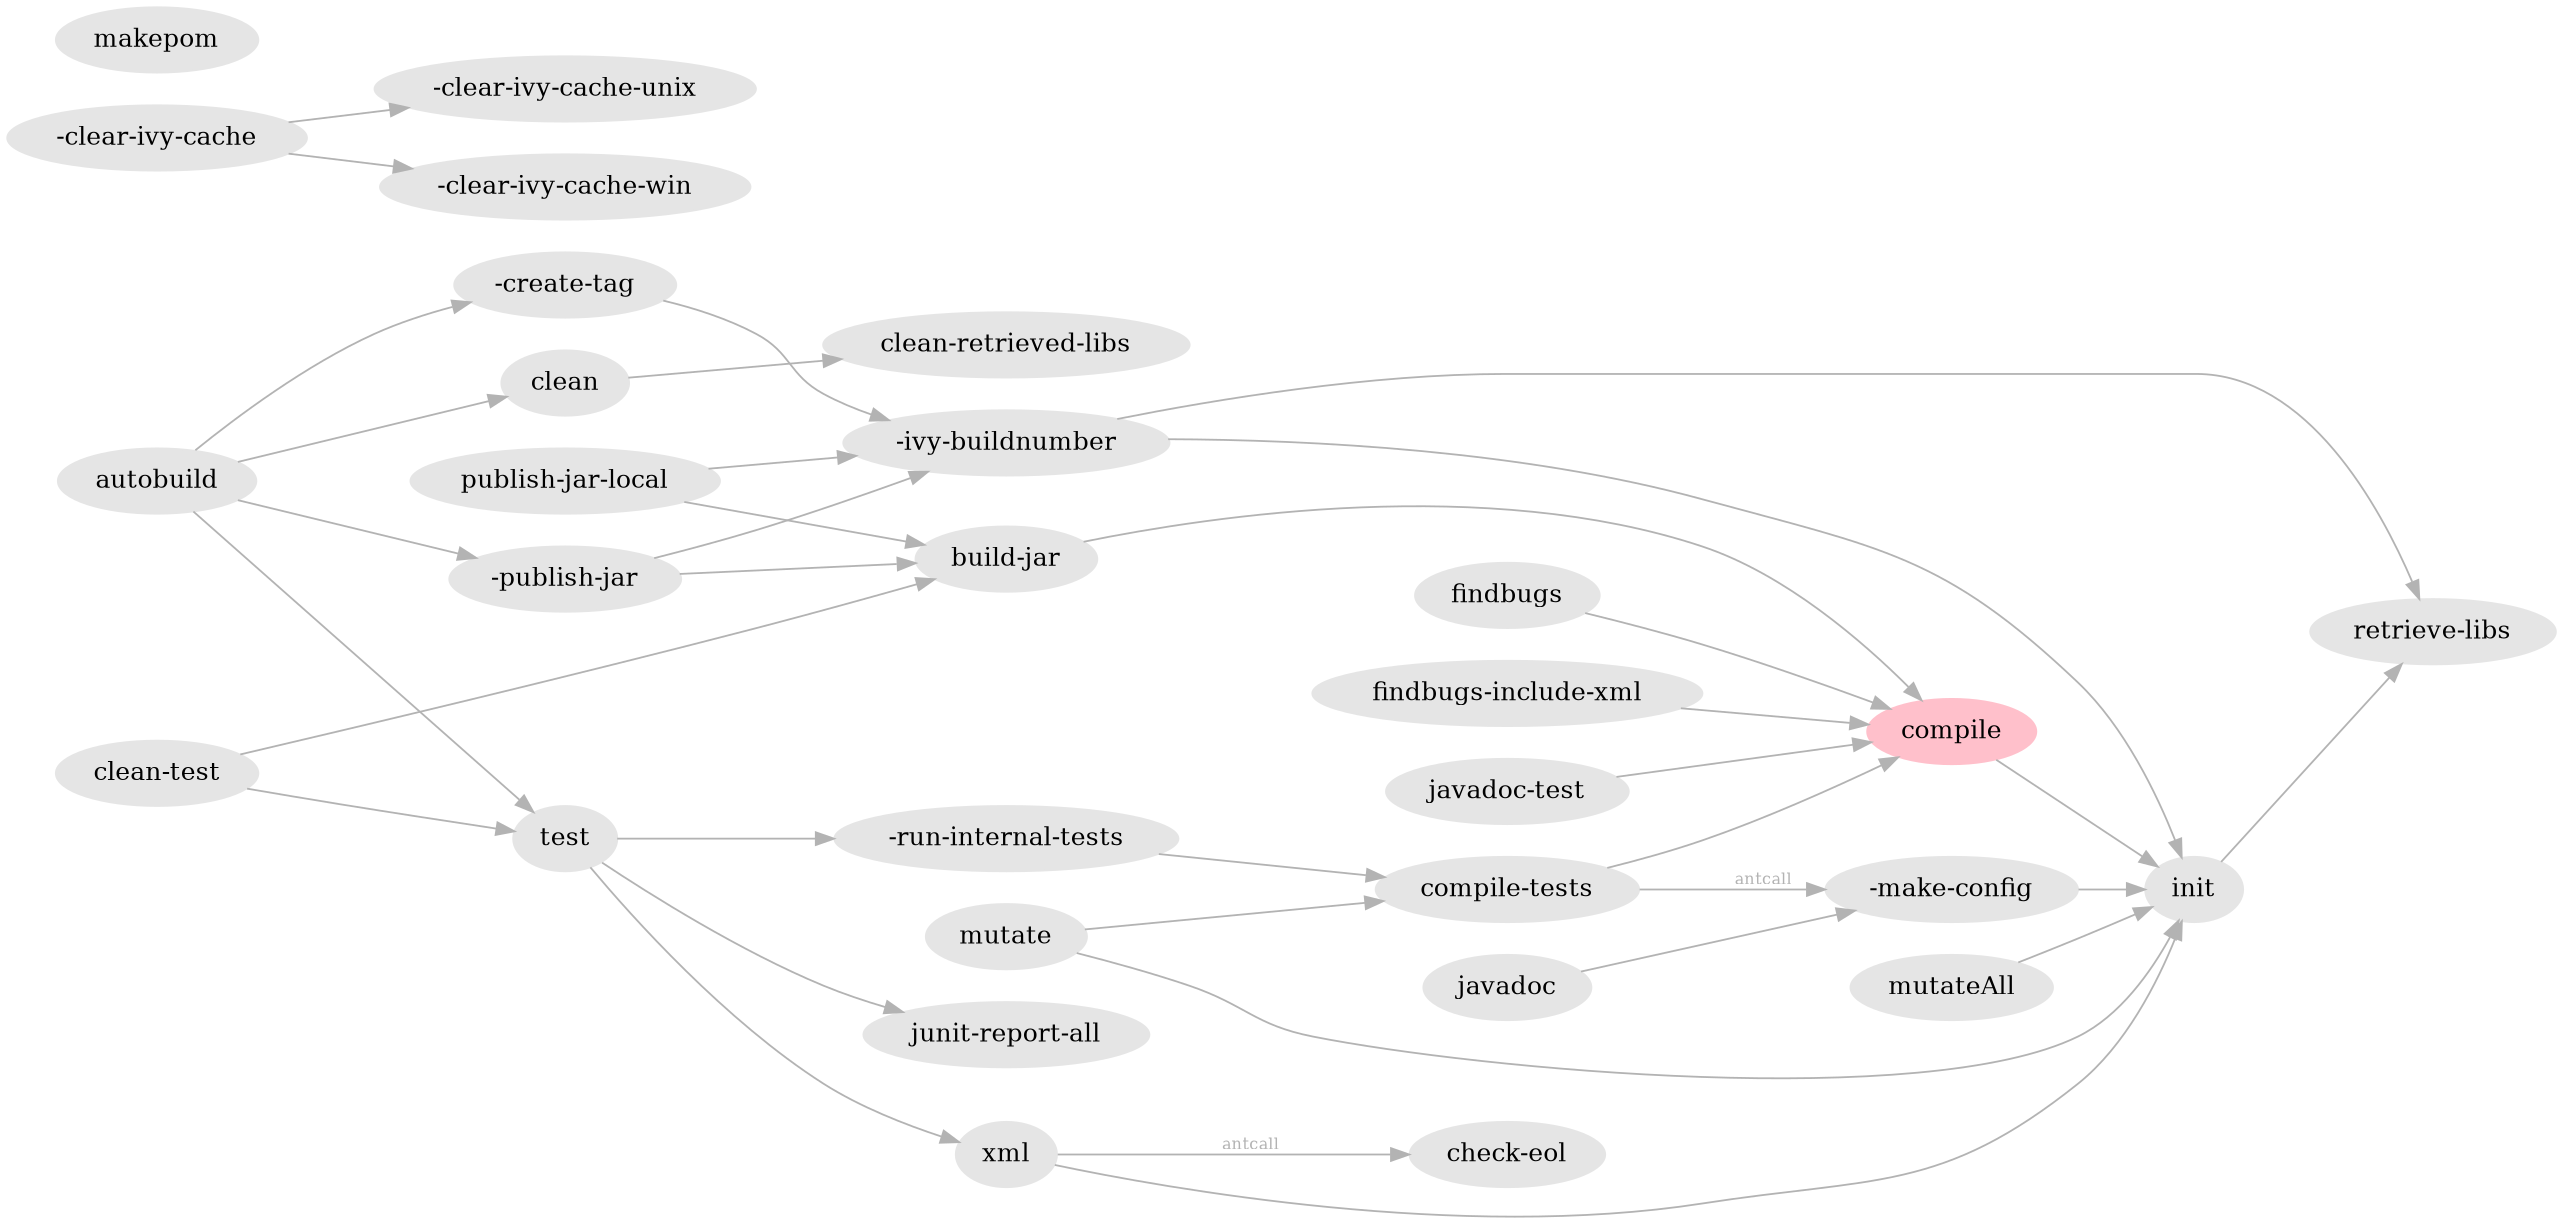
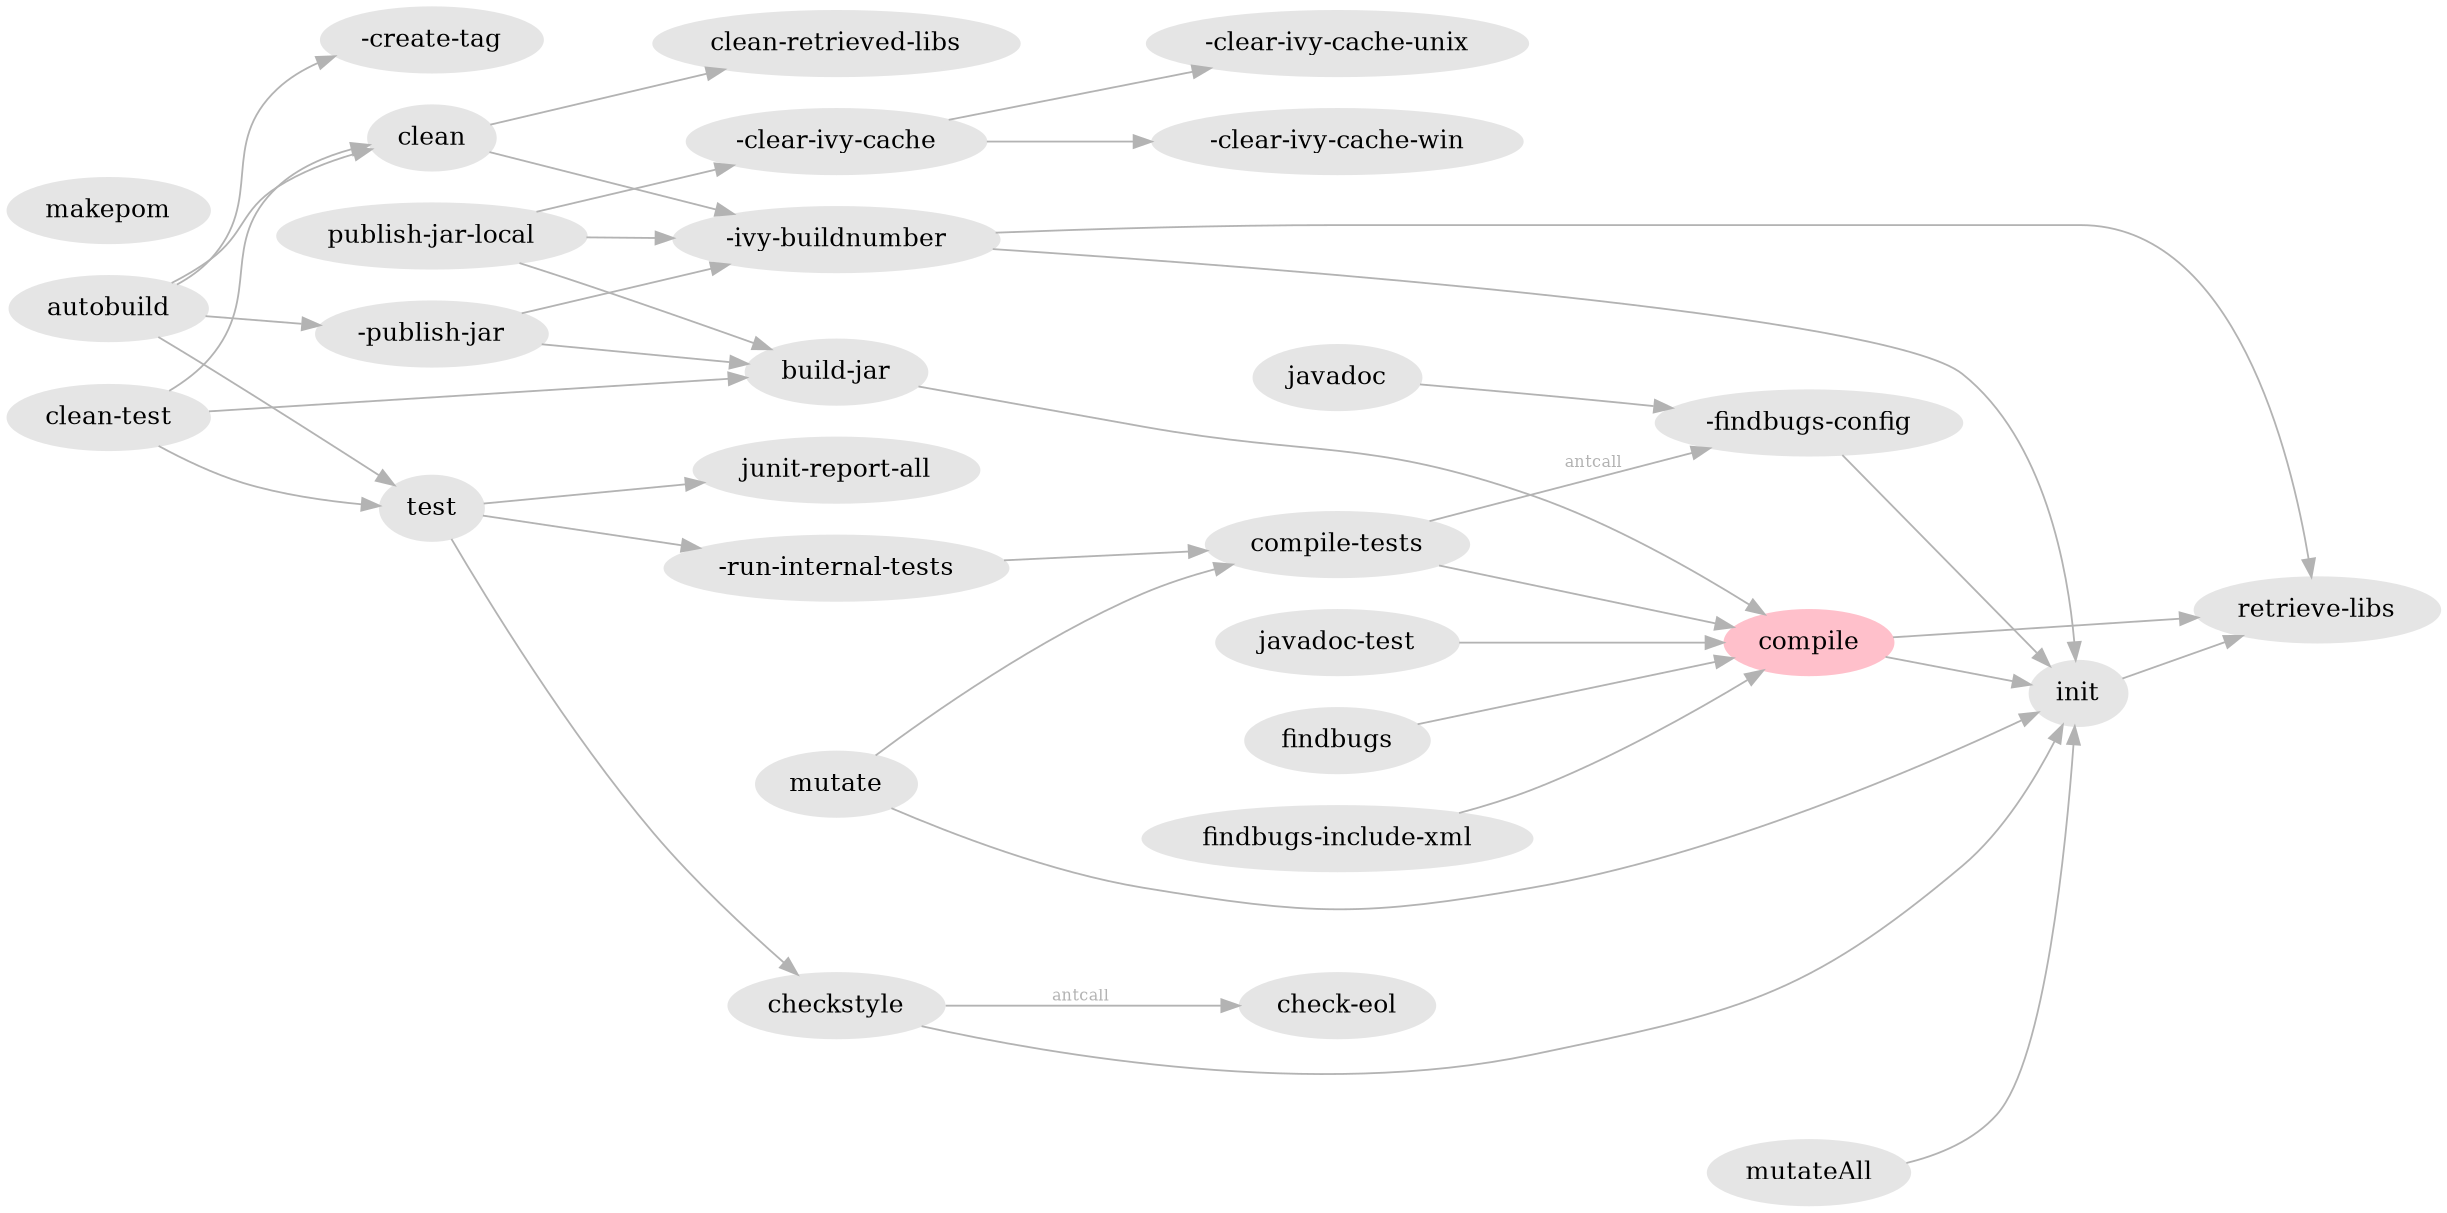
none -> (608, 195)
none -> (243, 255)
(774, 347) -> (603, 181)
none -> (2036, 628)
(1952, 889) -> (1809, 423)
(1006, 1155) -> (837, 1006)
